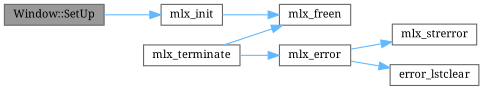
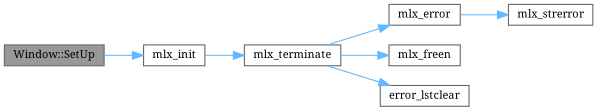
(245, 15) -> (219, 55)
(365, 64) -> (353, 74)
